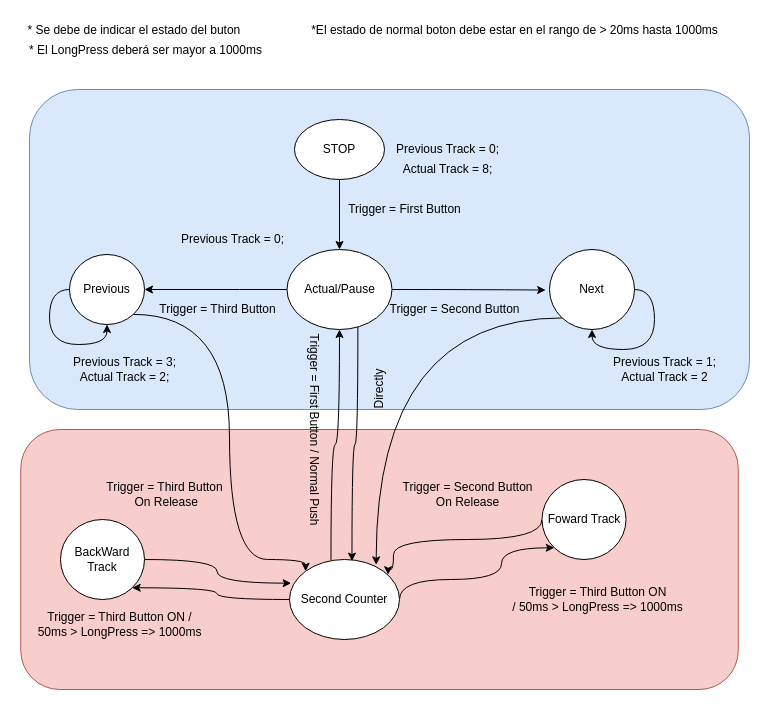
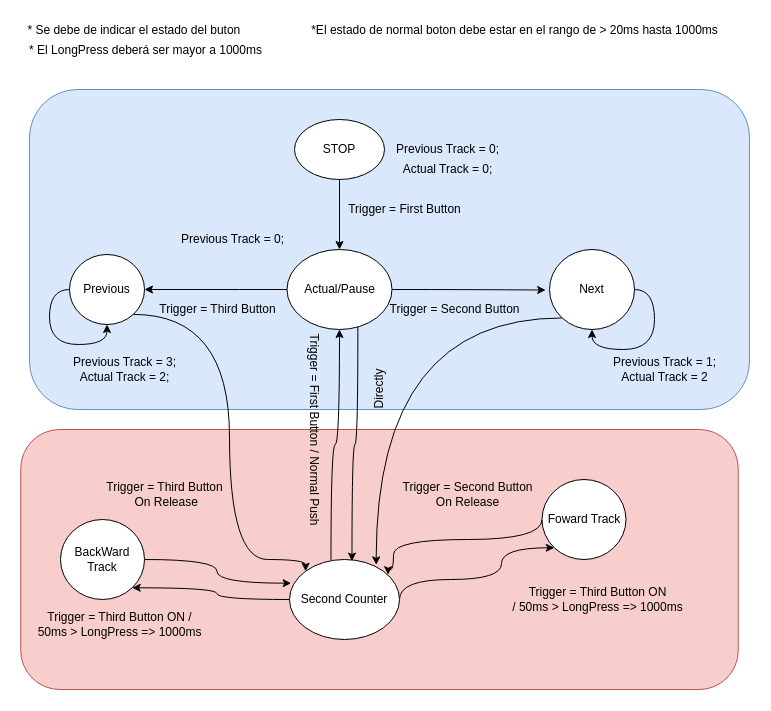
(448, 170) -> (448, 170)
